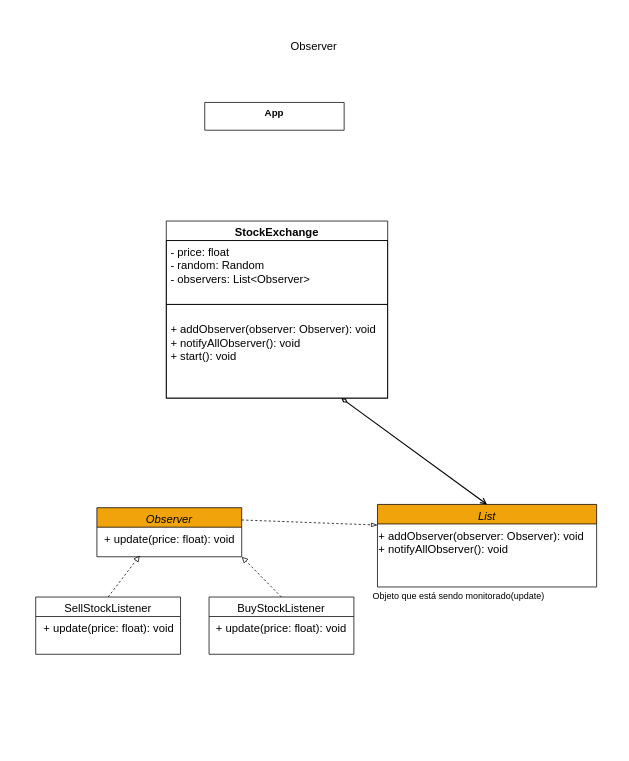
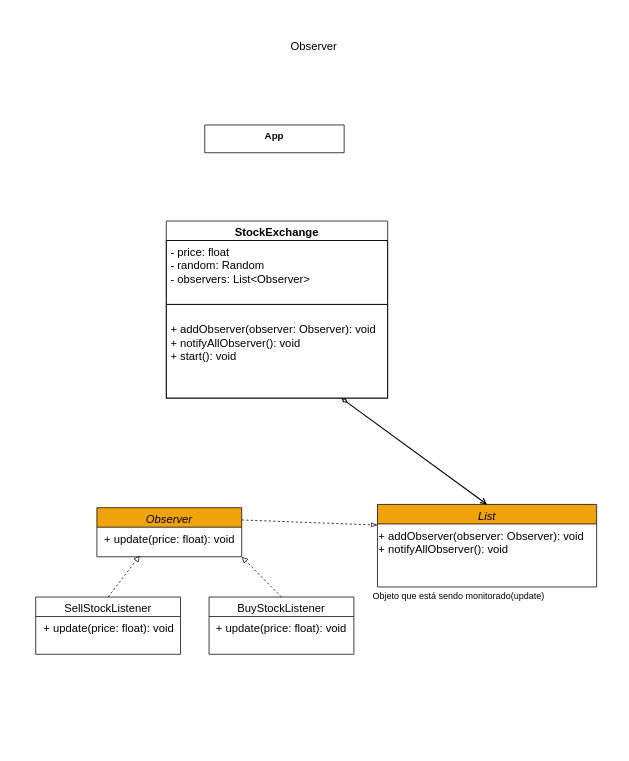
(274, 116) -> (274, 139)
